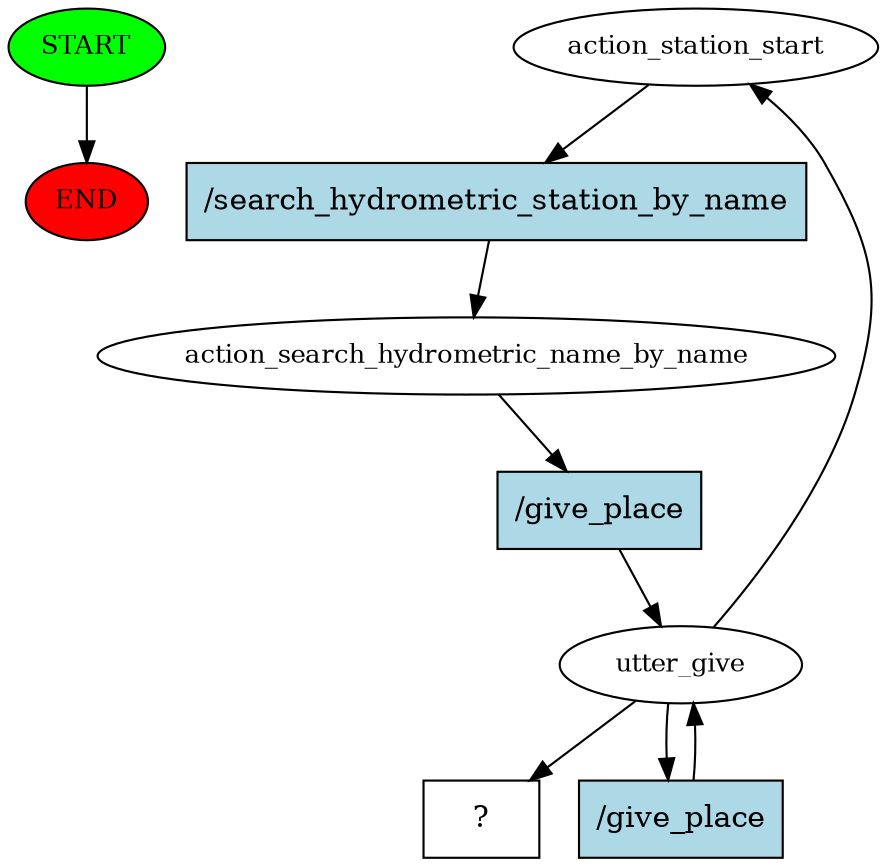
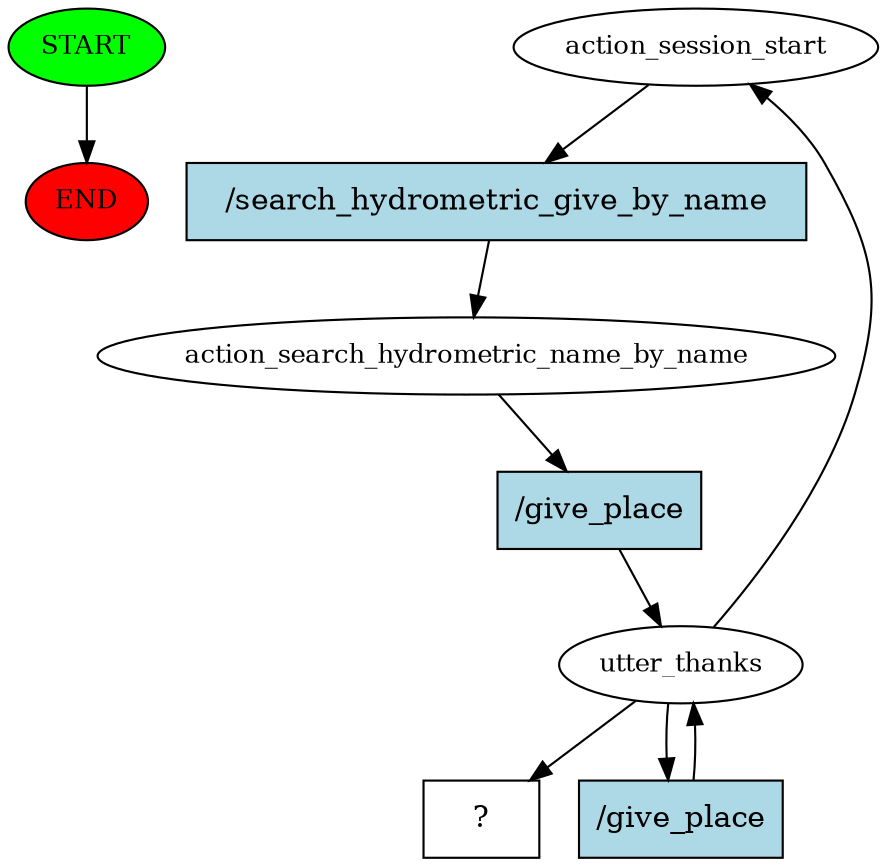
(696, 47) -> (696, 47)
(496, 202) -> (496, 202)
(681, 665) -> (681, 665)
